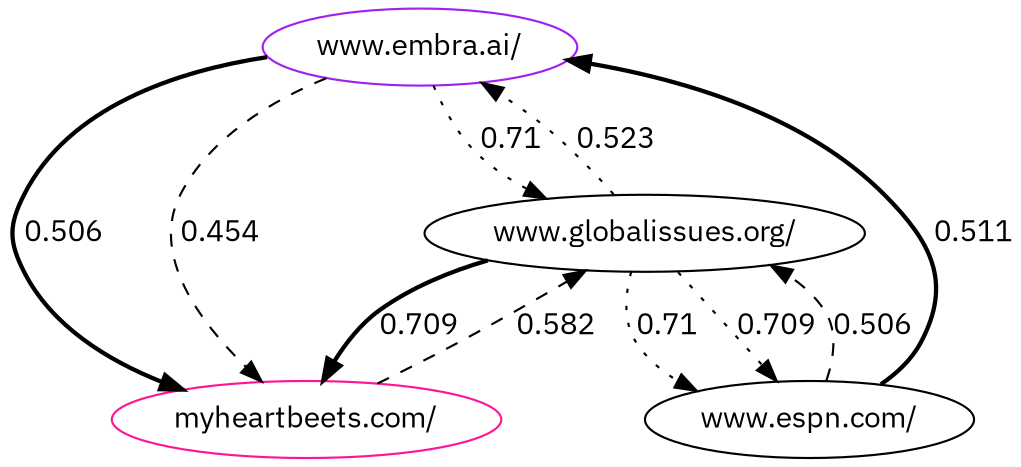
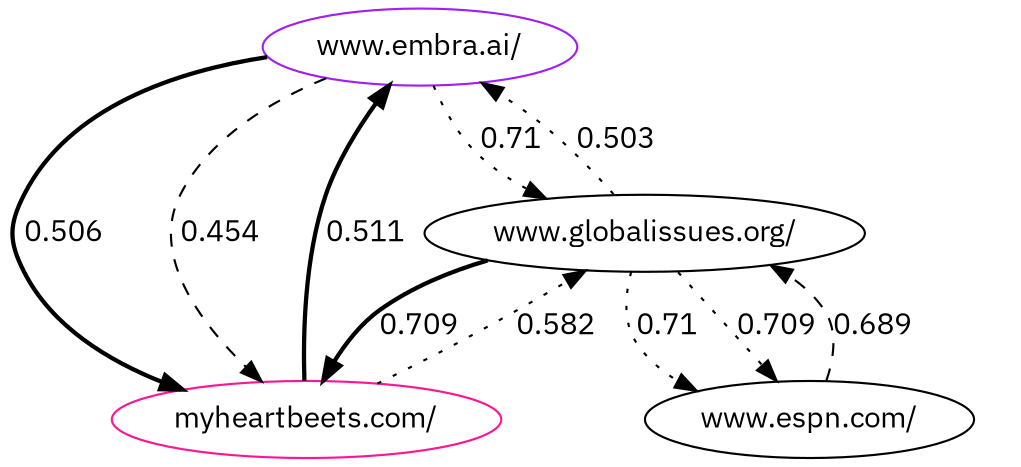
(616, 140) -> (616, 140)
(845, 162) -> (315, 235)
(873, 326) -> (873, 326)
(473, 335) -> (473, 335)
